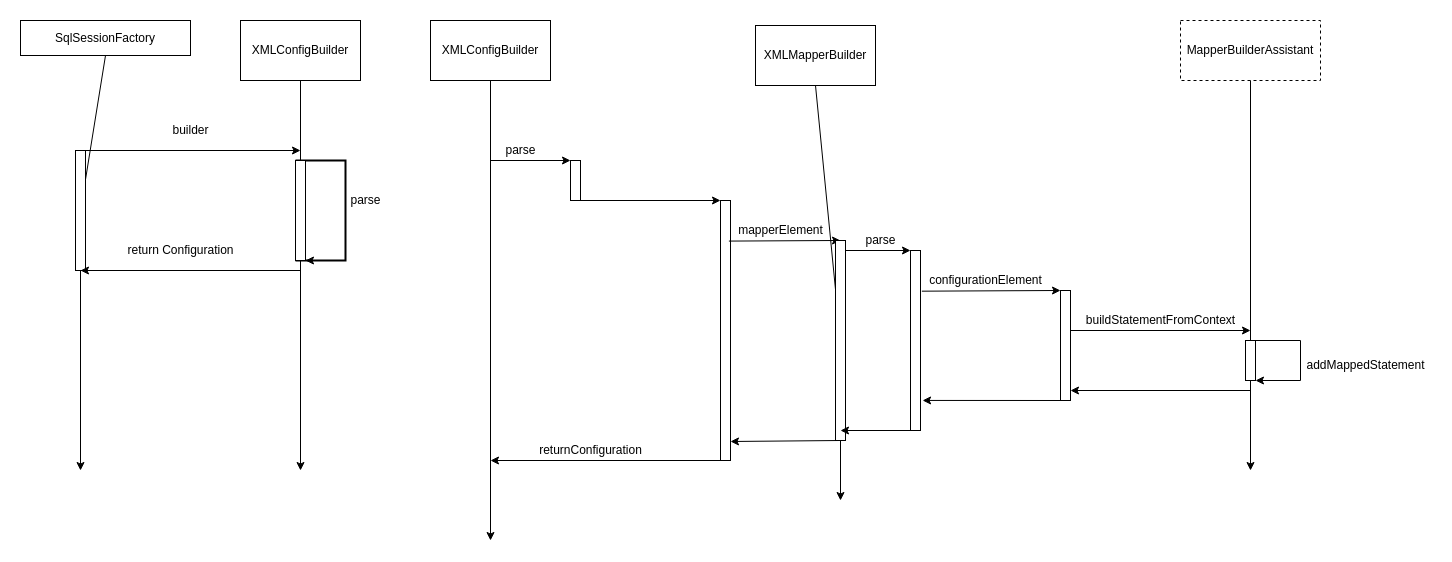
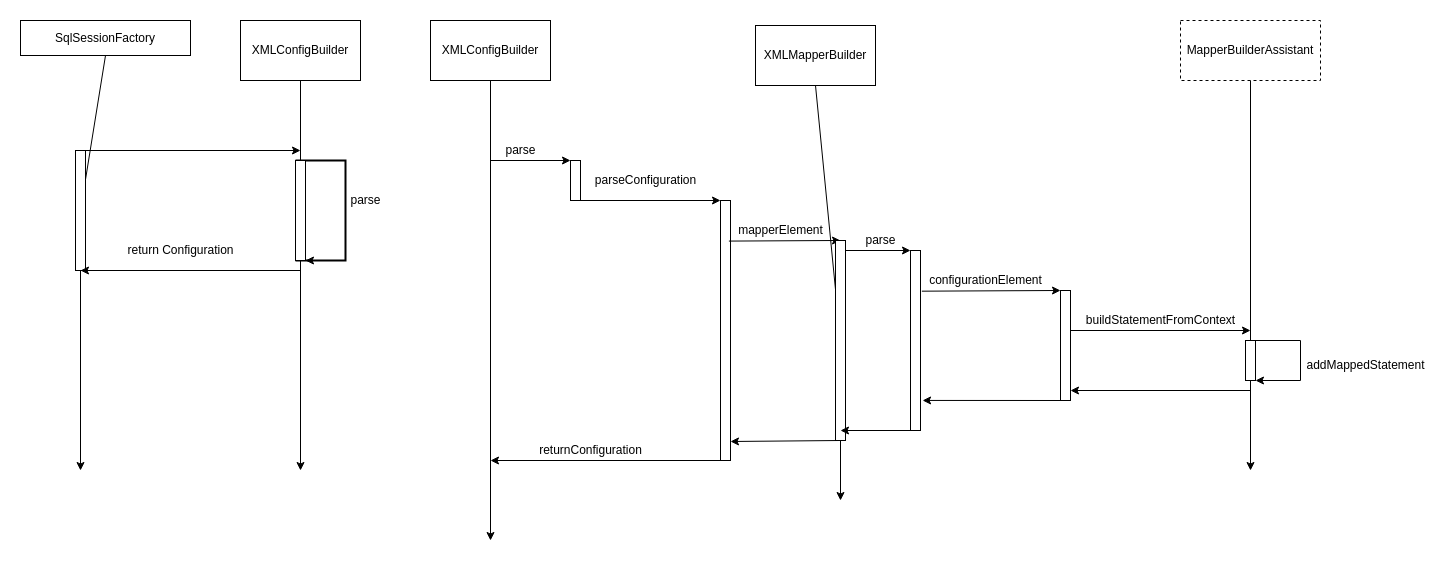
(191, 131) -> none
none -> (646, 181)
